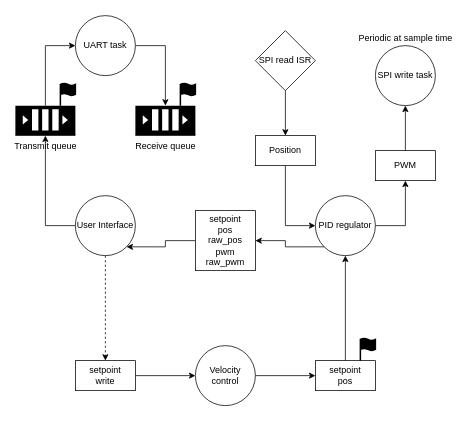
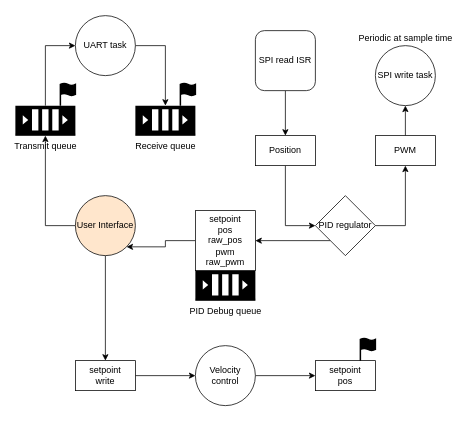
(285, 60) -> (285, 60)
(405, 165) -> (405, 150)
(105, 225) -> (105, 225)
(345, 225) -> (345, 225)
none -> (225, 285)
(105, 305) -> (105, 305)
(345, 310) -> none
